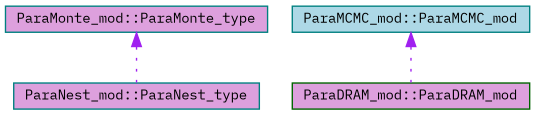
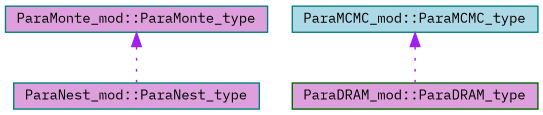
(411, 19) -> (415, 19)
(411, 96) -> (415, 96)
